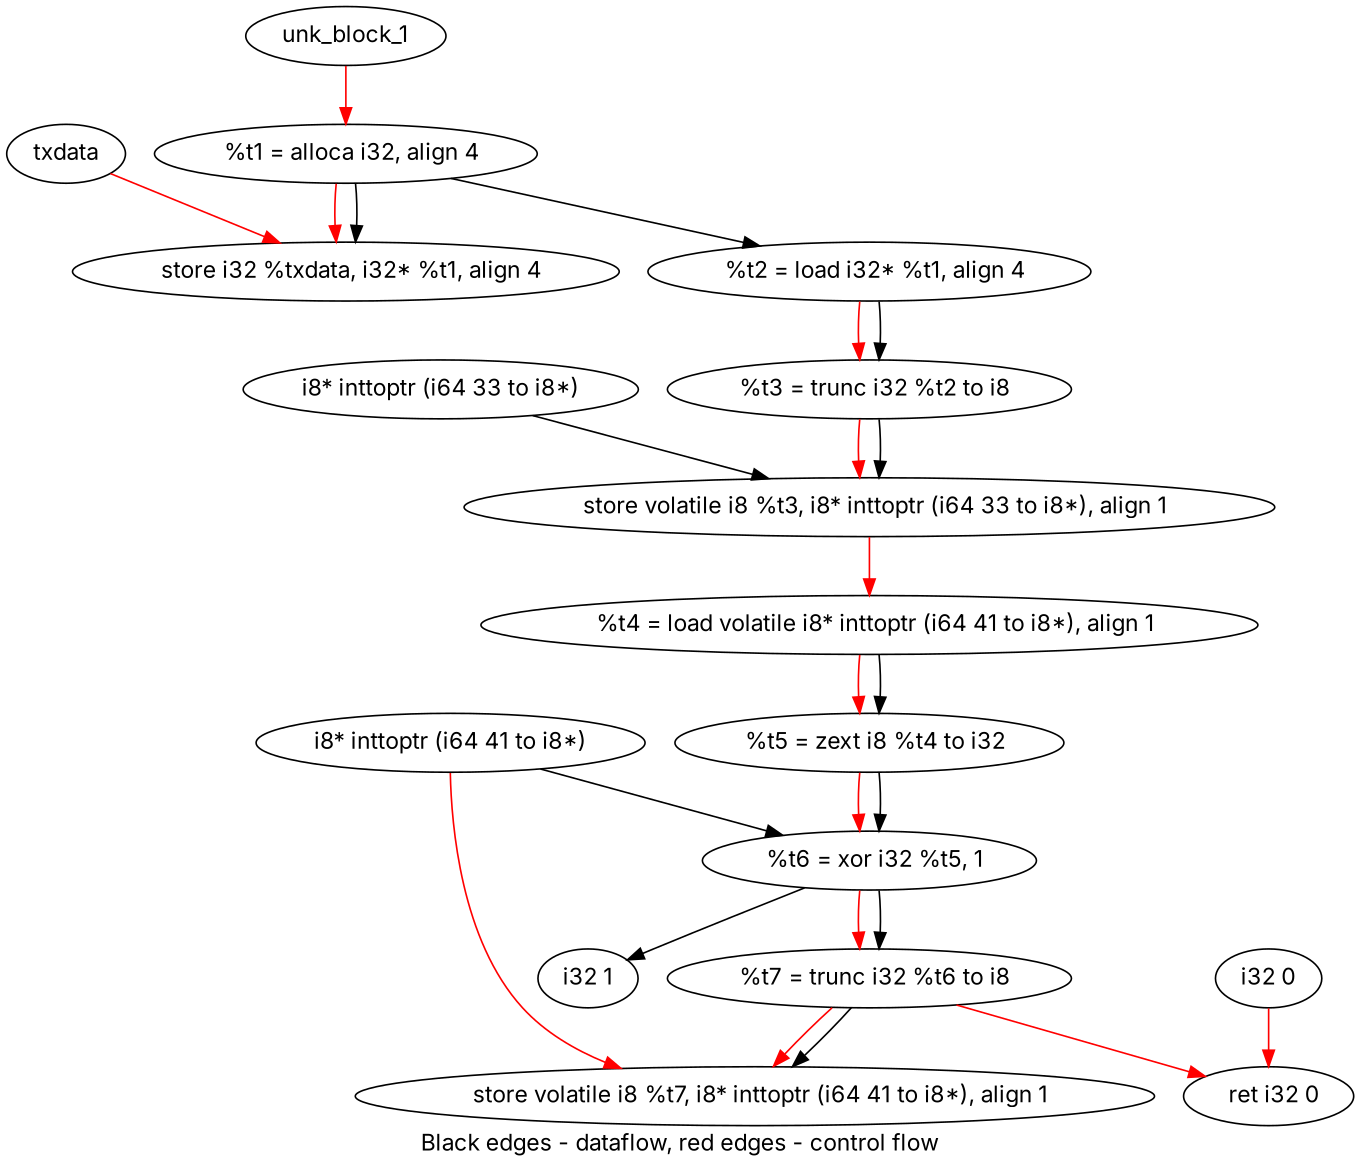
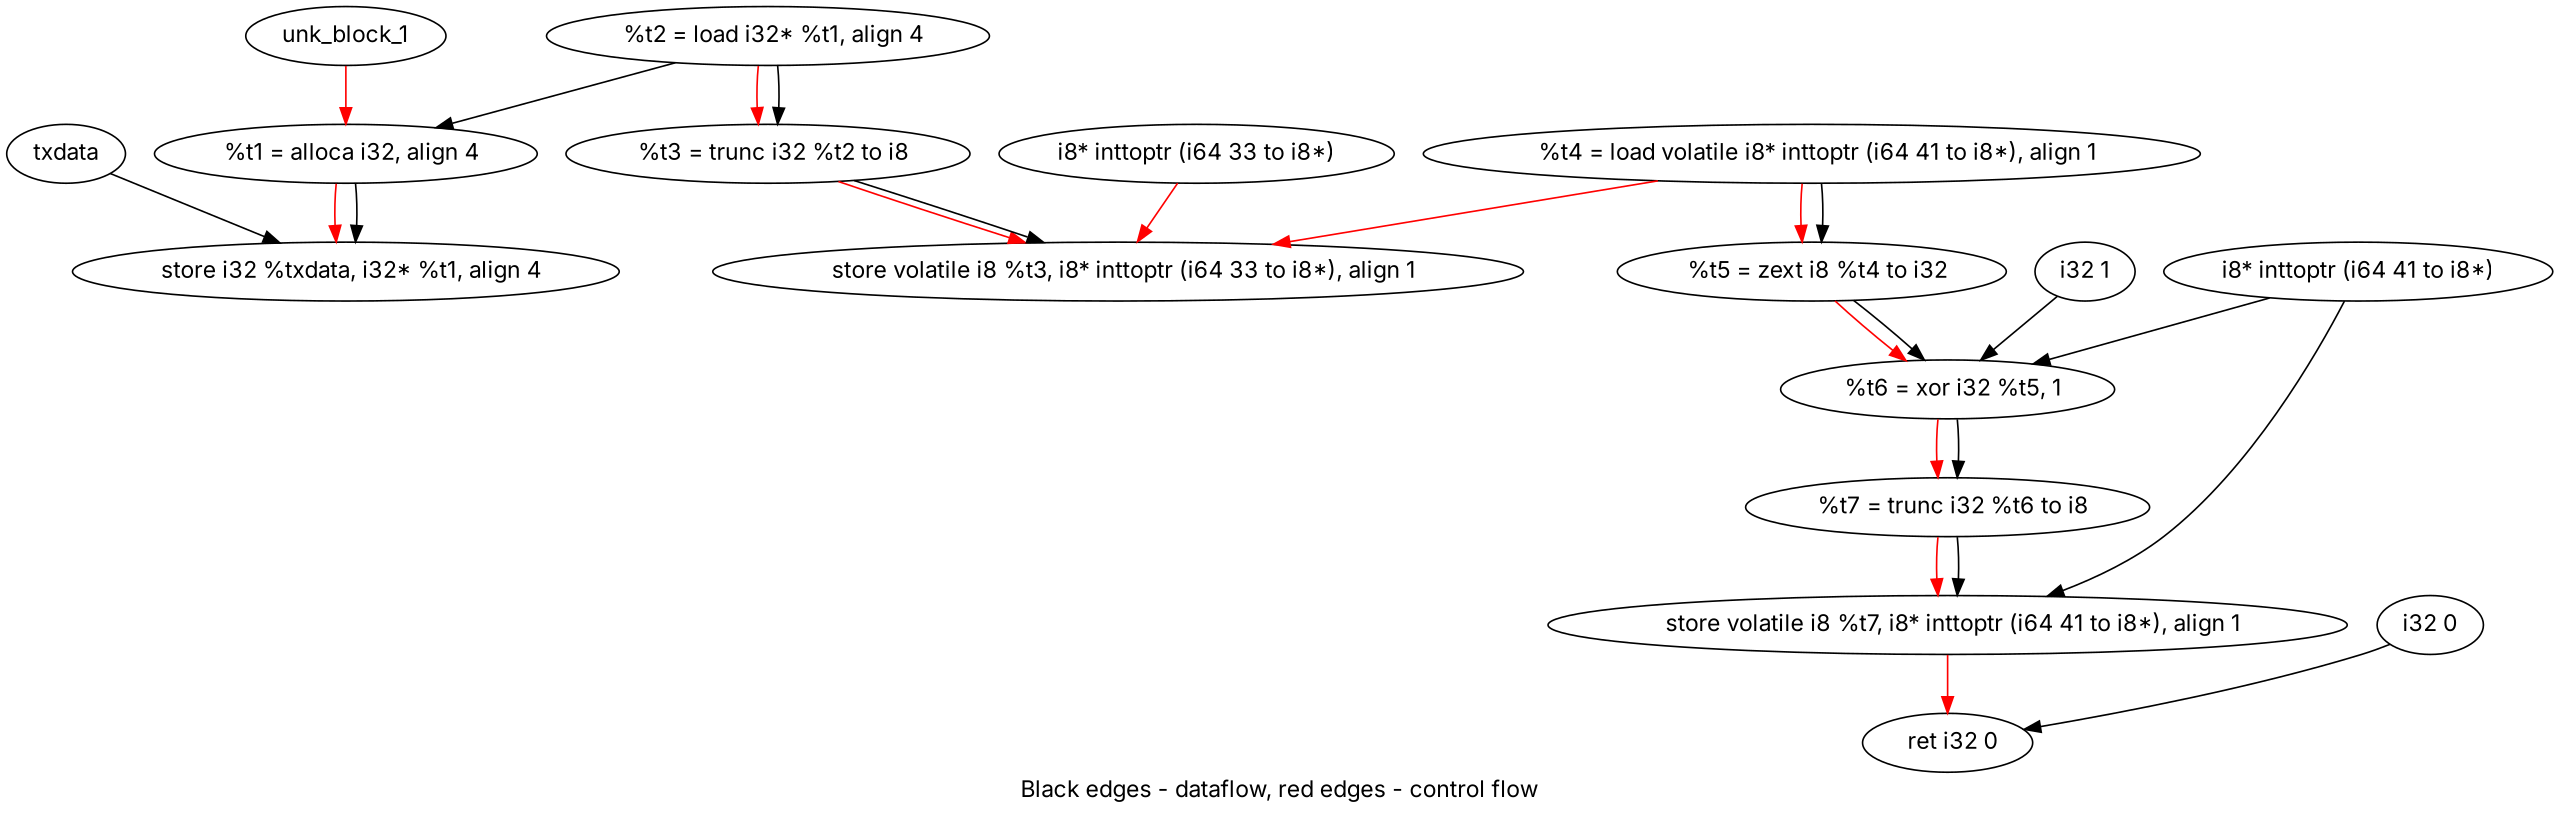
(188, 205) -> (188, 205)
(597, 210) -> (564, 93)
(643, 445) -> (1162, 206)
(869, 558) -> (1474, 211)
(723, 920) -> (2025, 323)
(483, 944) -> (2230, 473)
(1269, 1029) -> (2217, 692)
(1073, 1038) -> (1948, 676)
